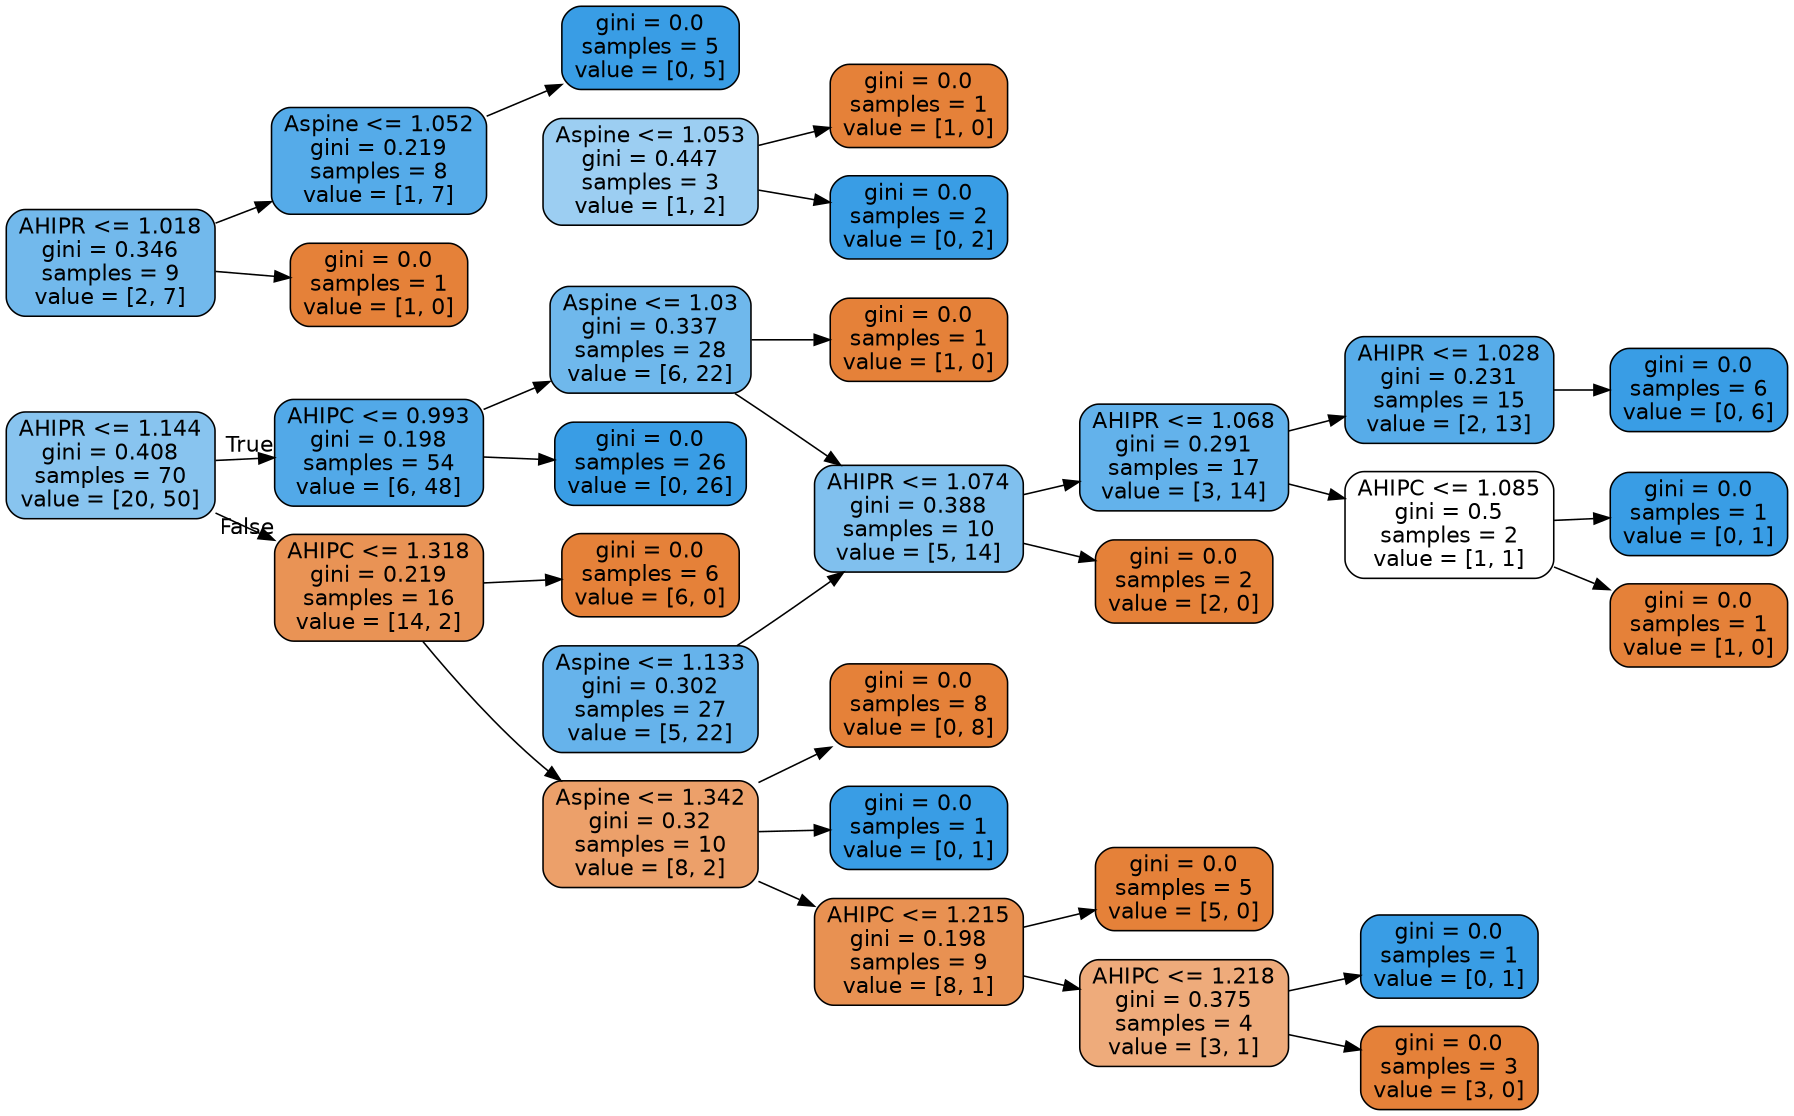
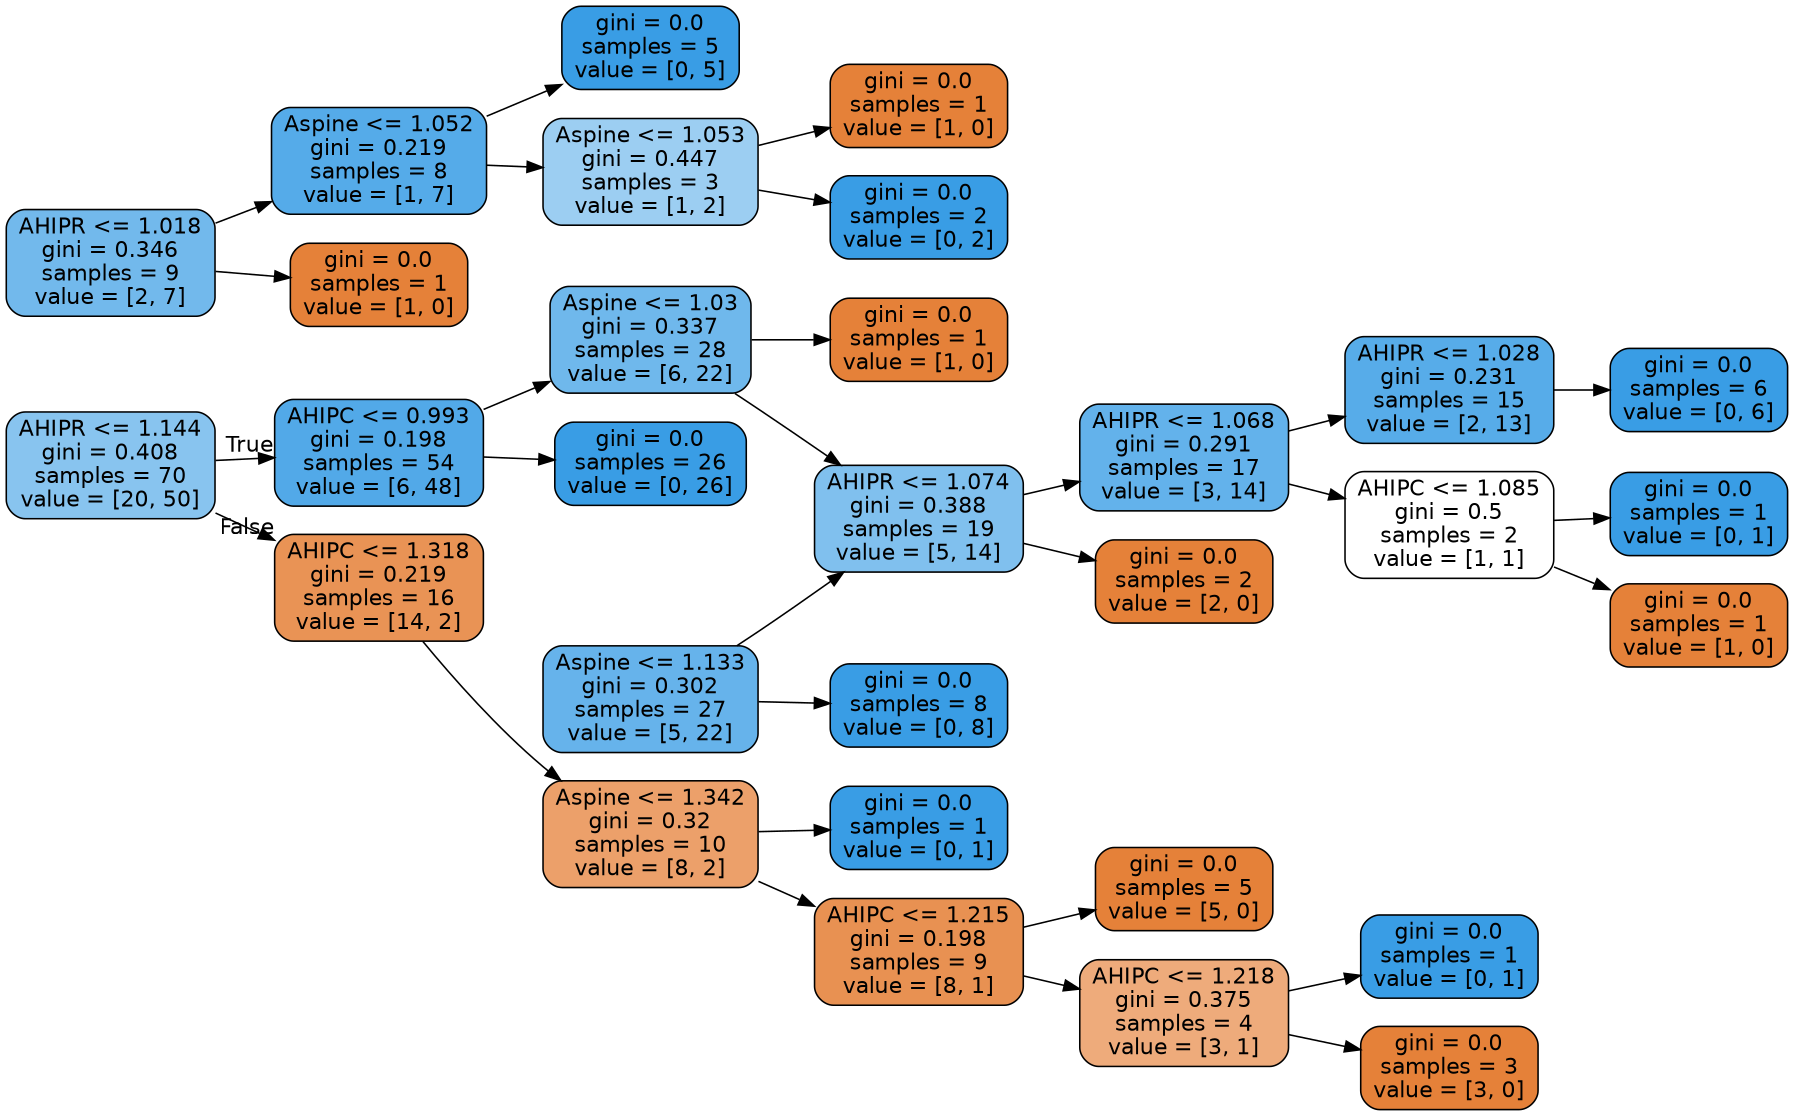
none -> (507, 166)
(919, 519) -> (919, 519)
(651, 575) -> none
(919, 705) -> (919, 705)
(788, 768) -> (786, 702)
